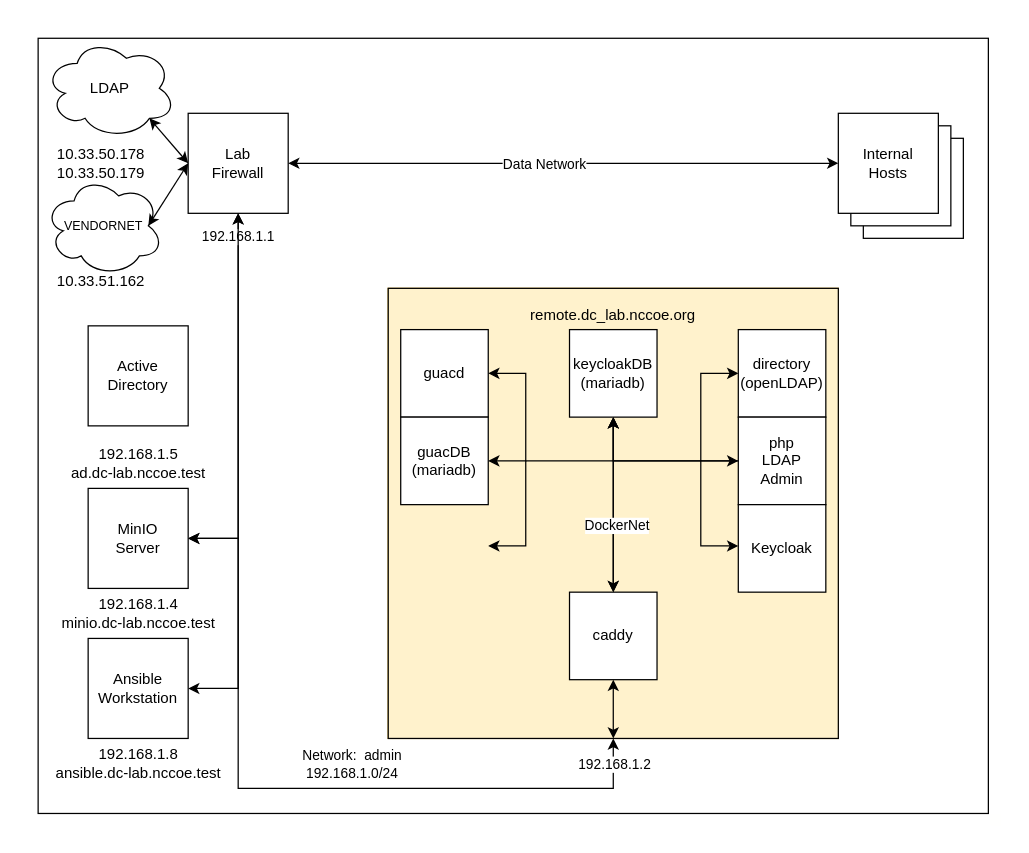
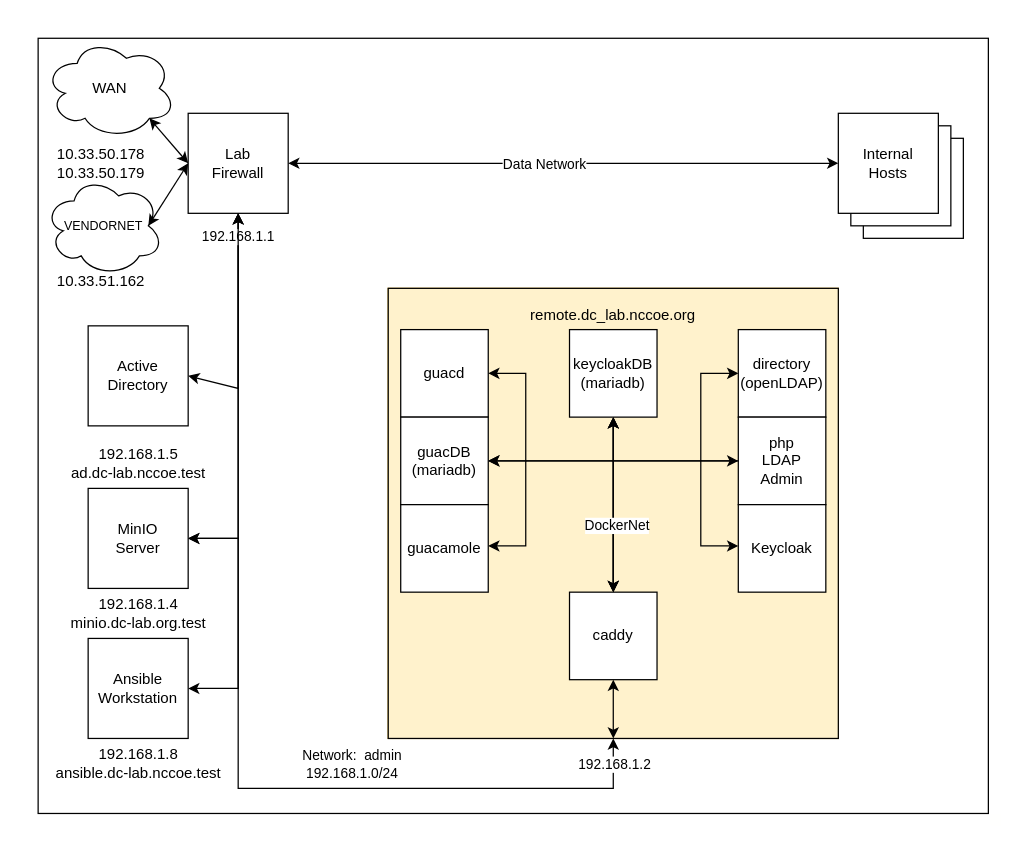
(110, 88) -> (110, 88)
none -> (216, 382)
none -> (444, 548)
none -> (613, 584)
(139, 613) -> (139, 613)
